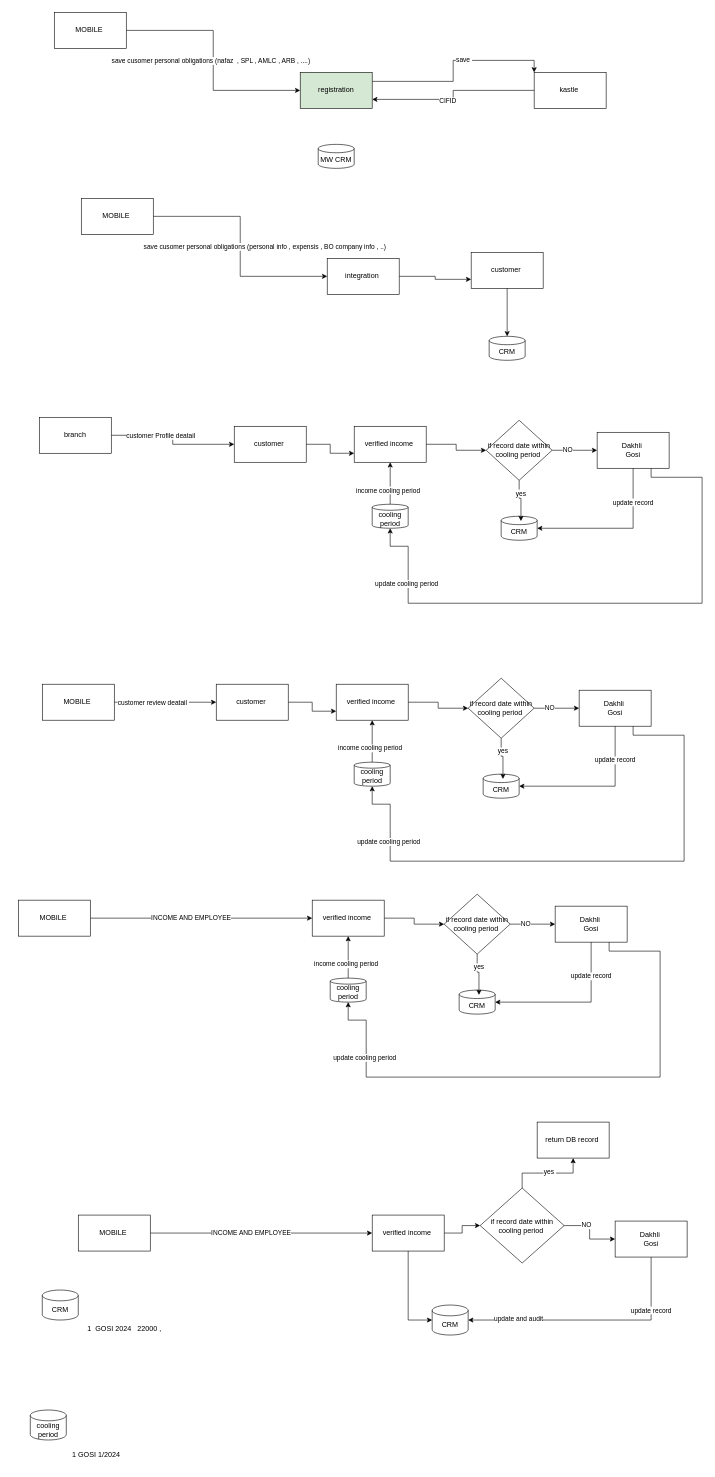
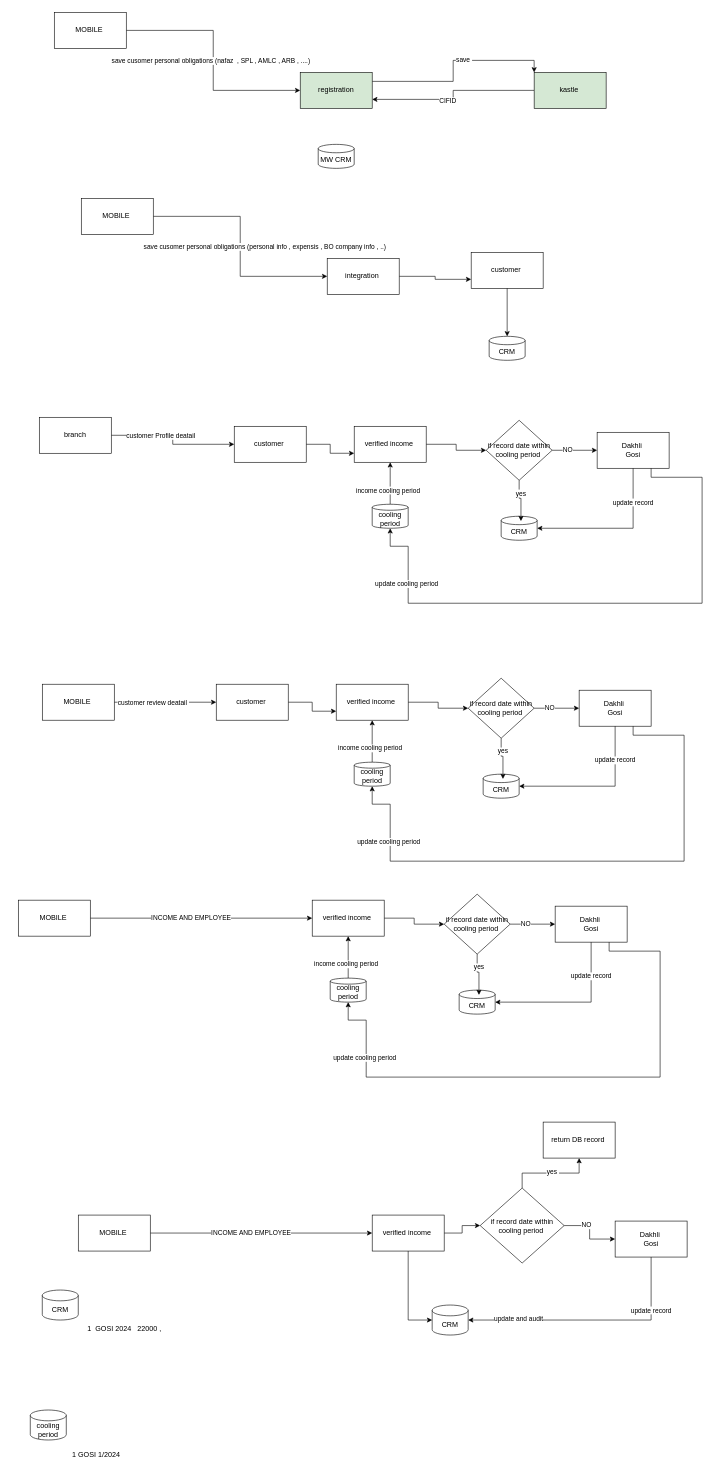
(570, 90) -> (570, 90)
(573, 1140) -> (579, 1140)
